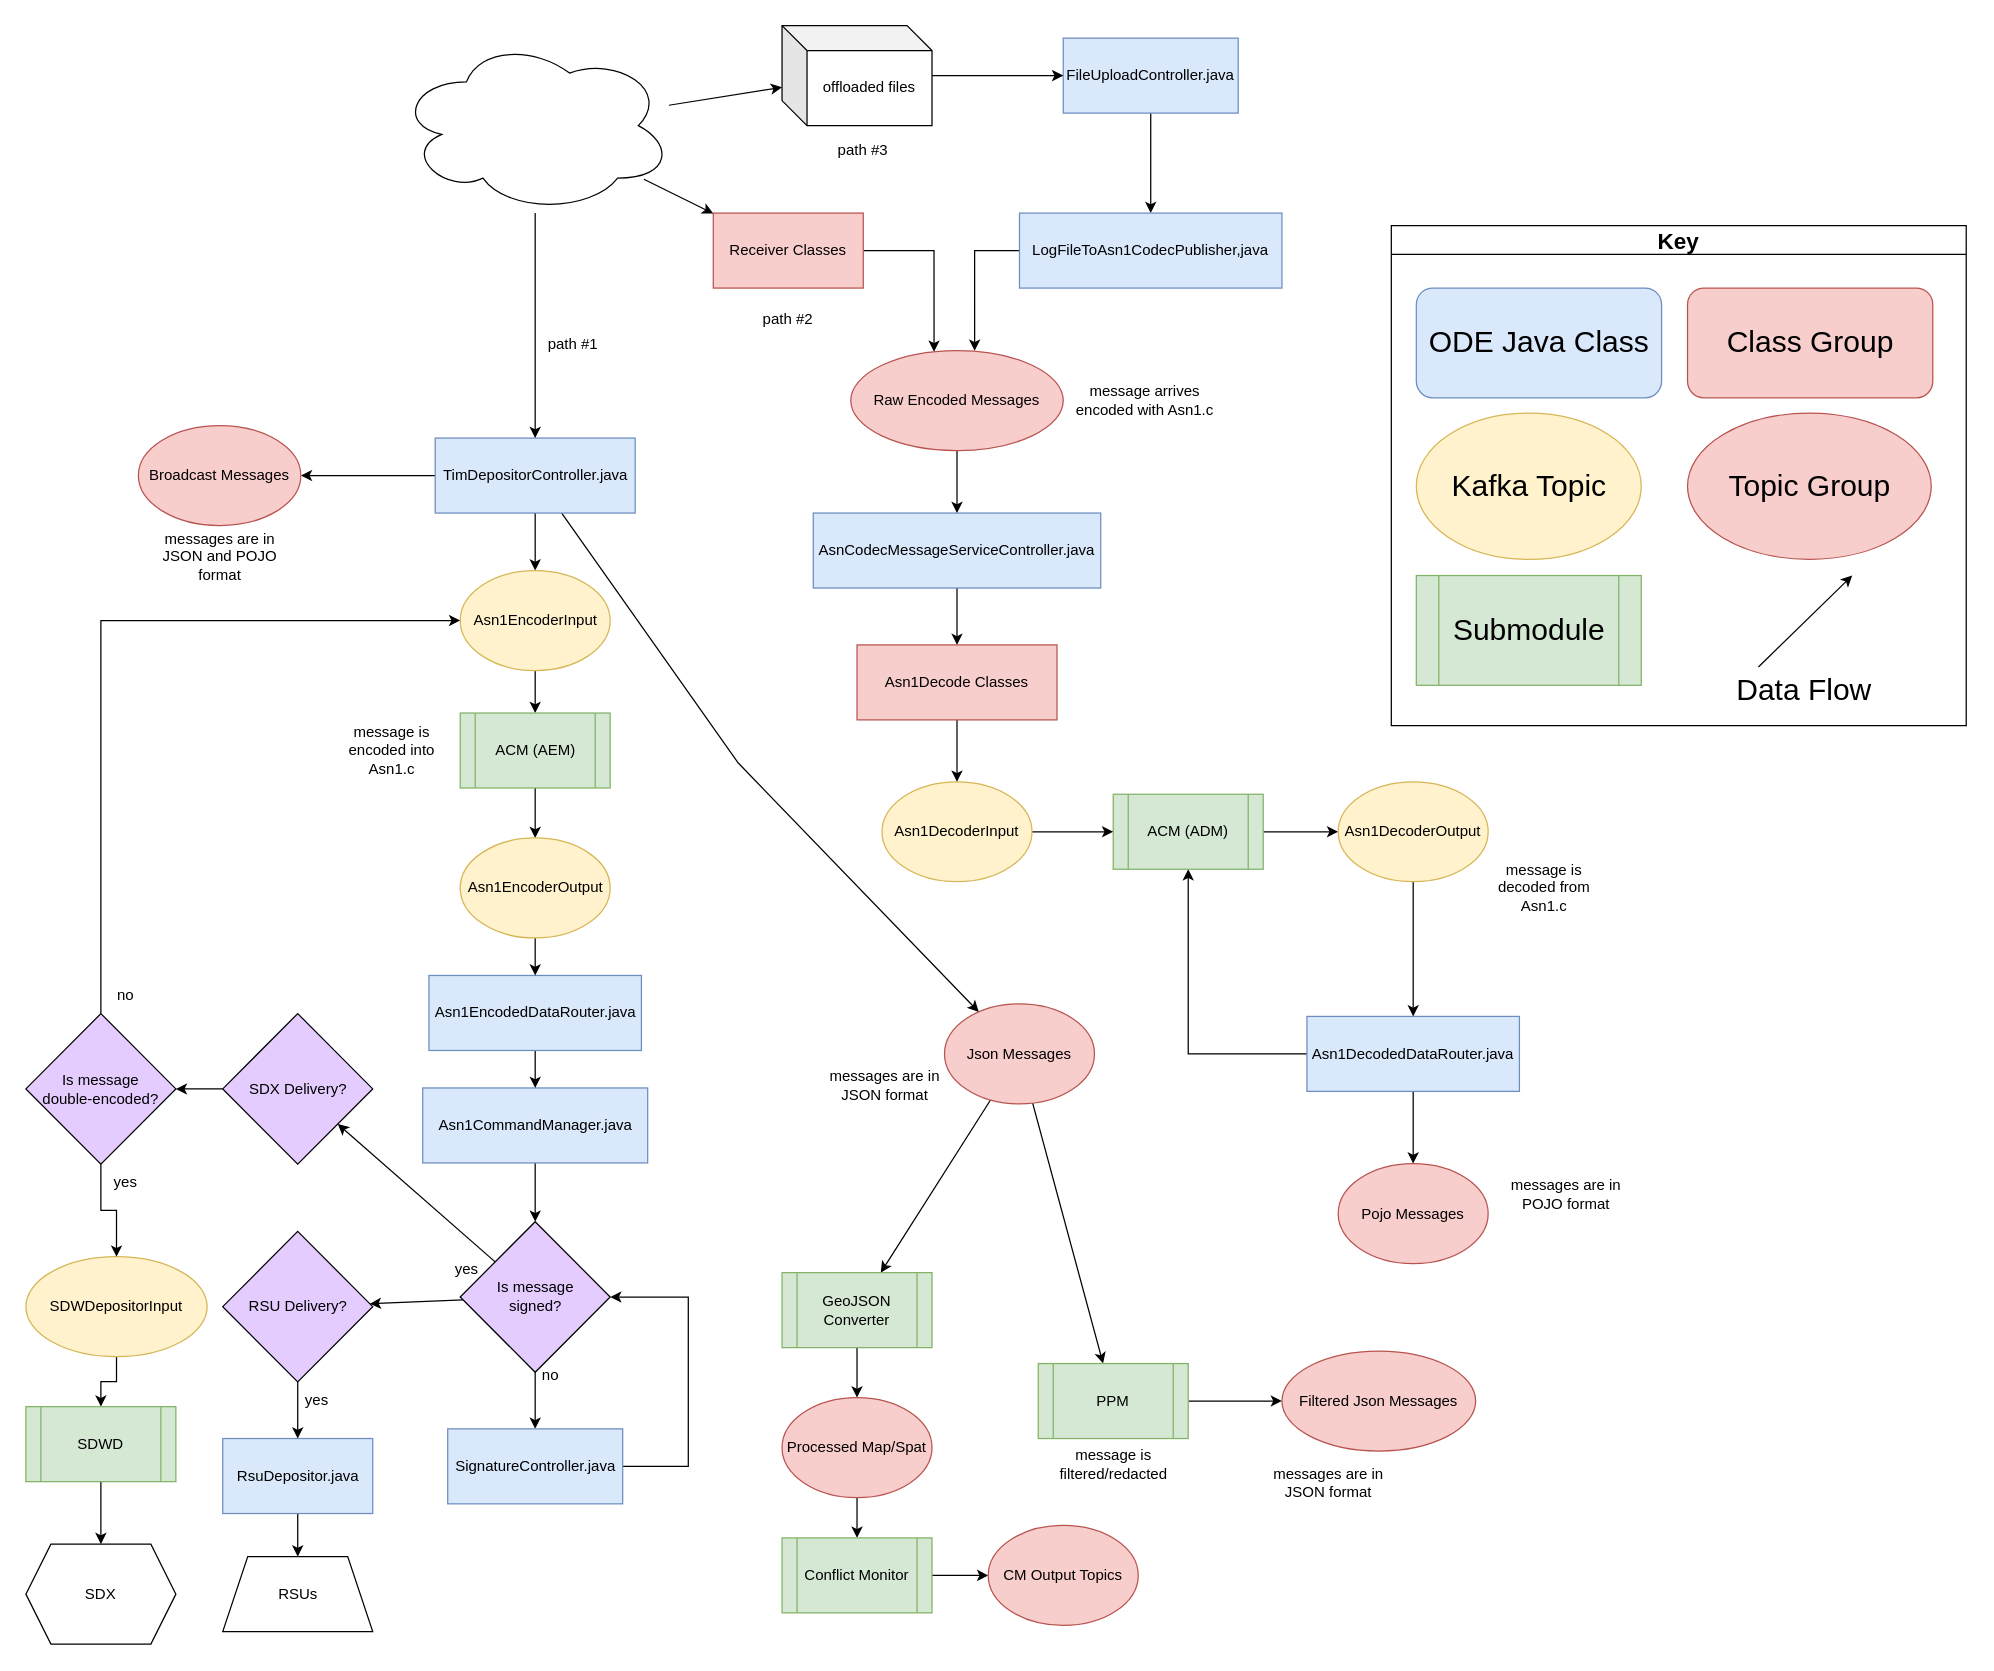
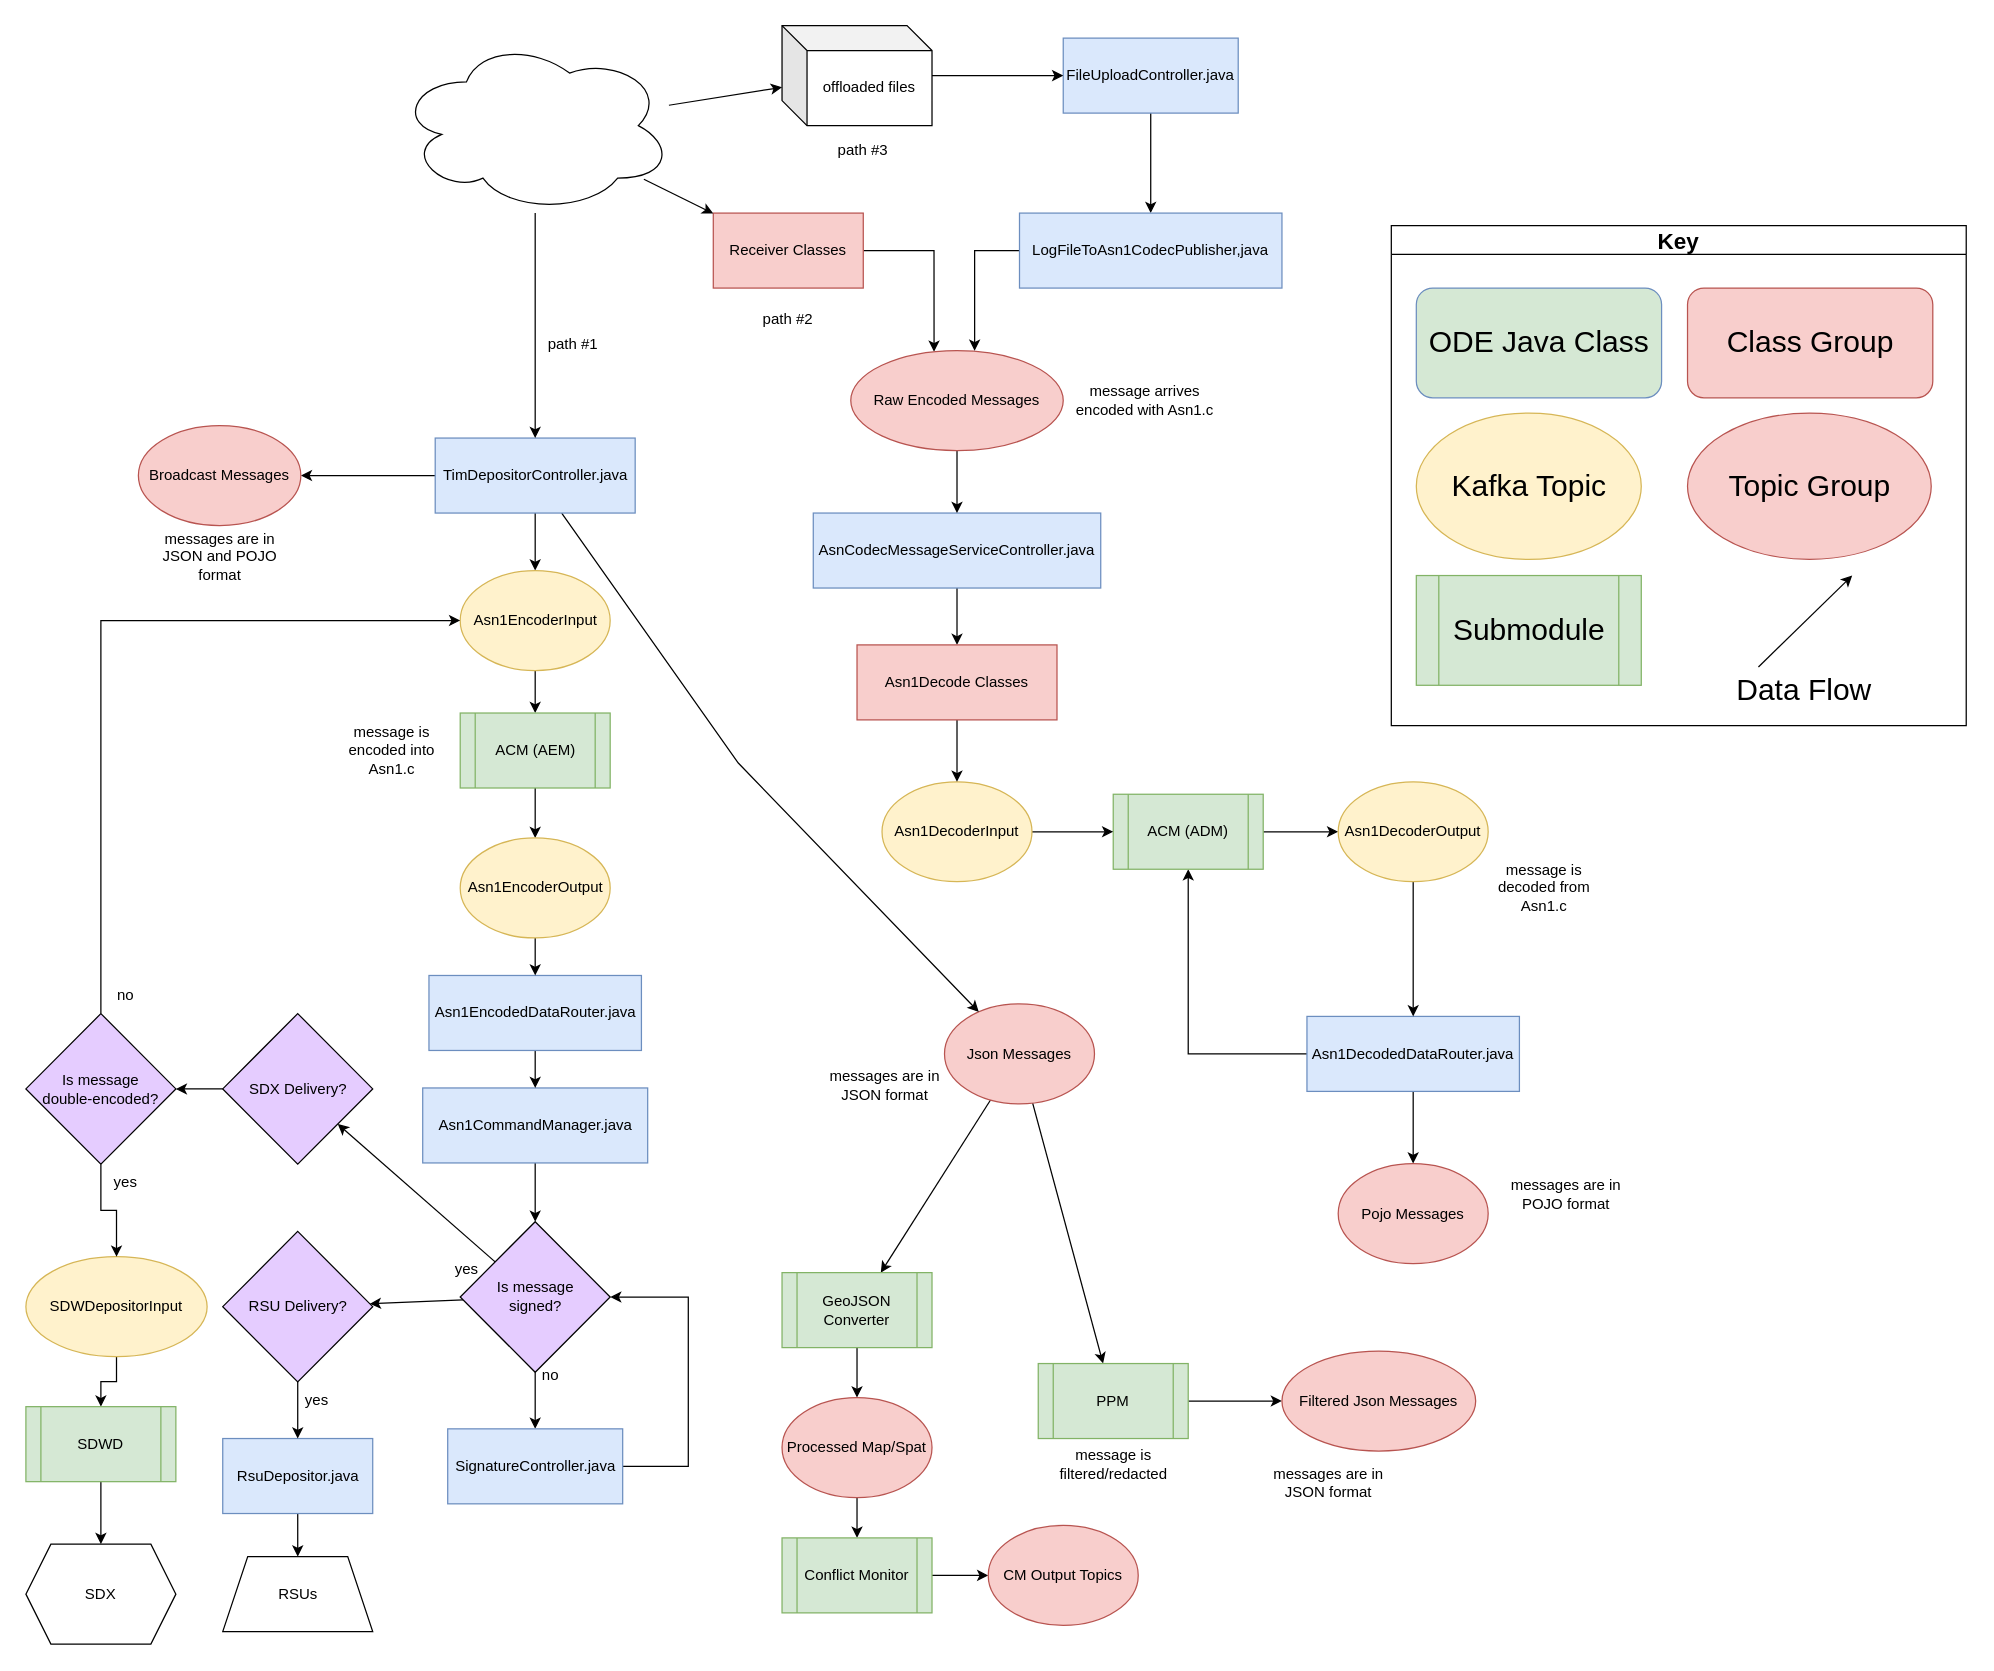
(1539, 343) -> (1539, 343)
